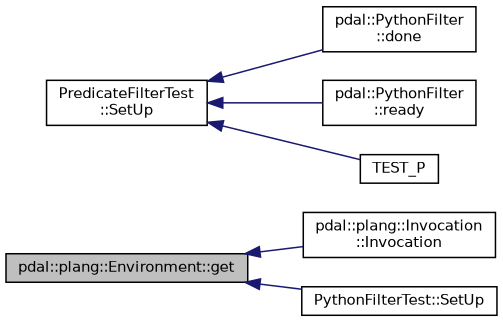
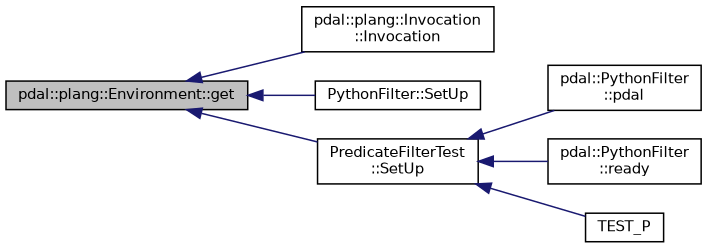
(399, 29) -> (625, 88)
none -> (259, 128)
(399, 301) -> (398, 95)
